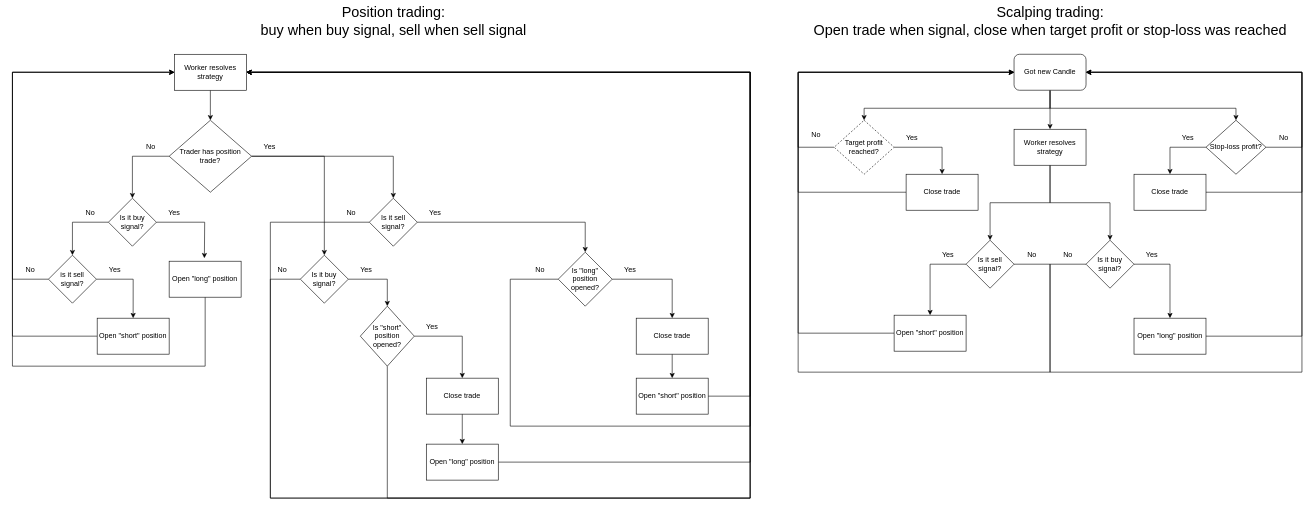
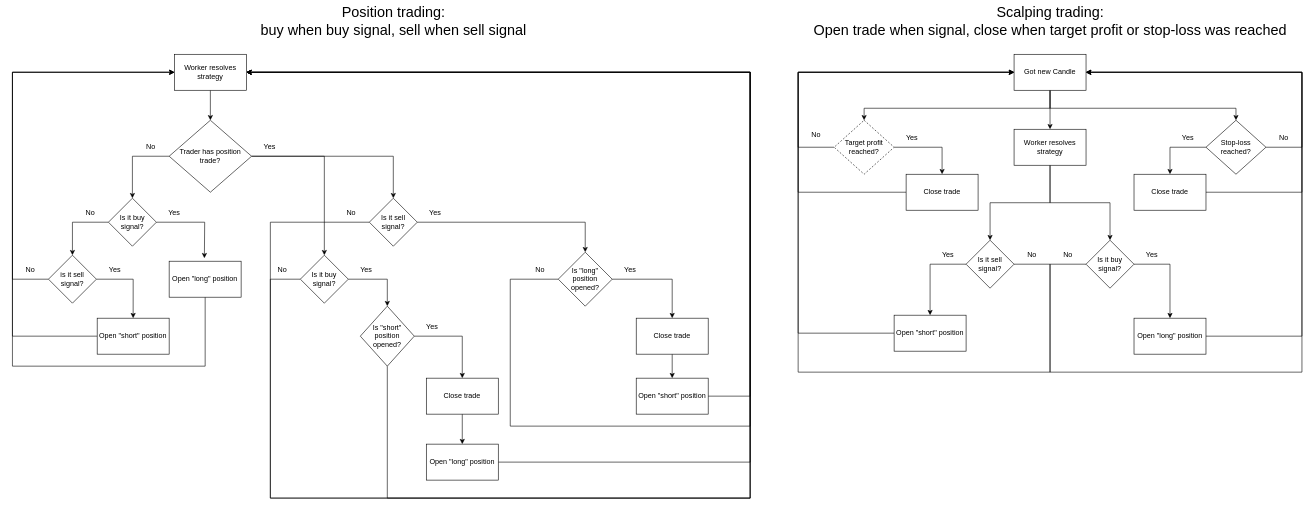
(1050, 72) -> (1050, 72)
(1236, 147) -> (1236, 147)
